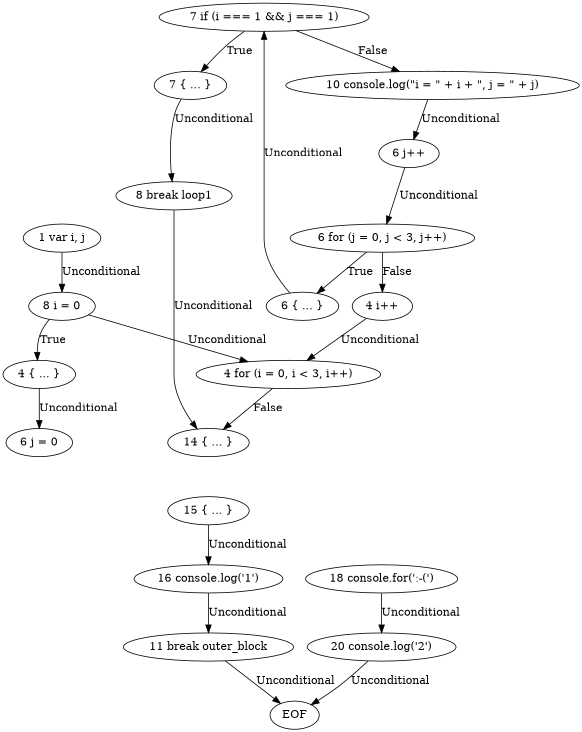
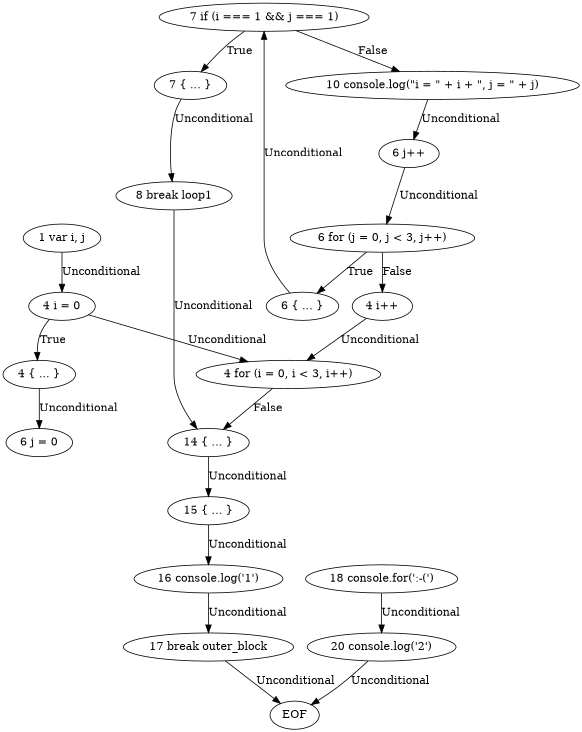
(62, 306) -> (62, 306)
none -> (208, 473)
(208, 647) -> (208, 647)
